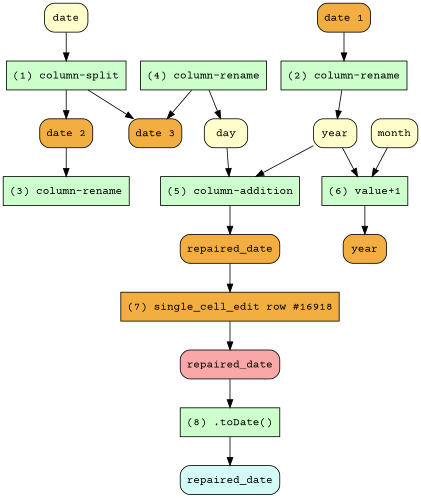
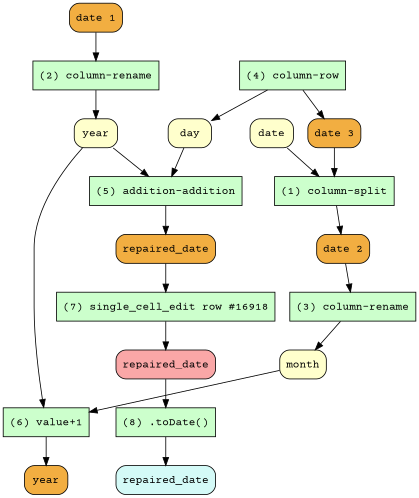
(204, 75) -> (293, 75)
(107, 102) -> (334, 158)
(230, 191) -> (166, 191)
(230, 307) -> (166, 307)
none -> (331, 333)
